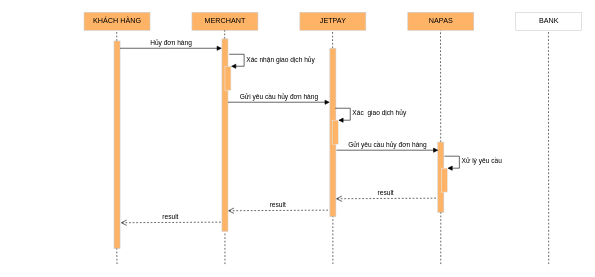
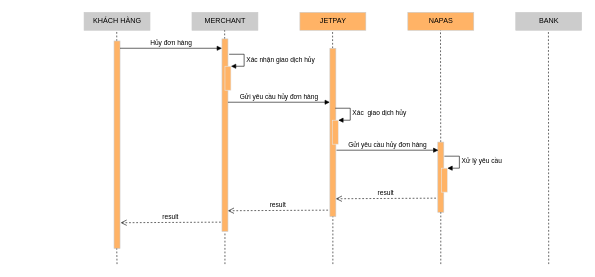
(117, 21) -> (117, 21)
(225, 21) -> (225, 21)
(549, 21) -> (549, 21)
